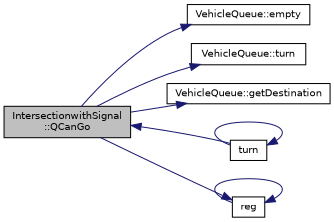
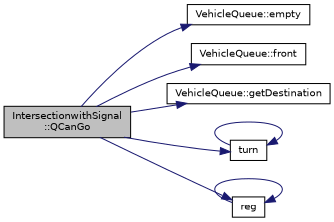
(249, 54) -> (249, 54)
(186, 134) -> (172, 145)
